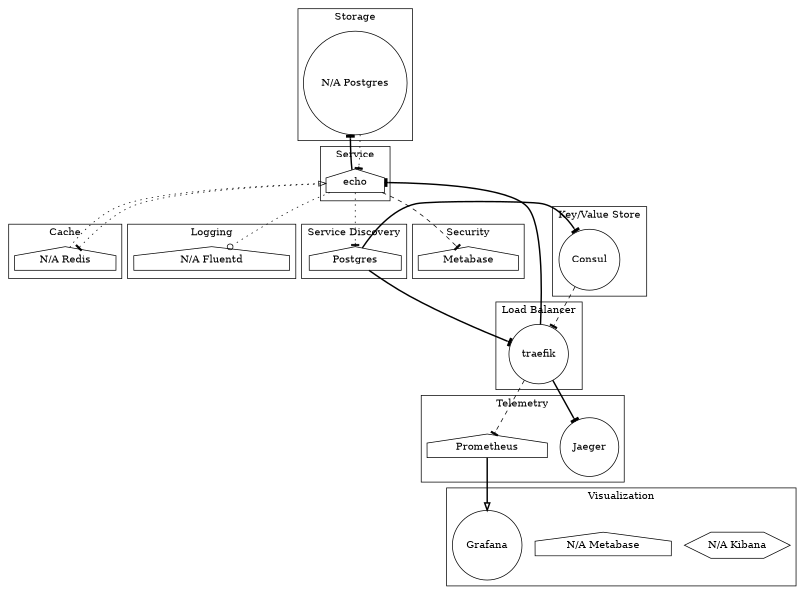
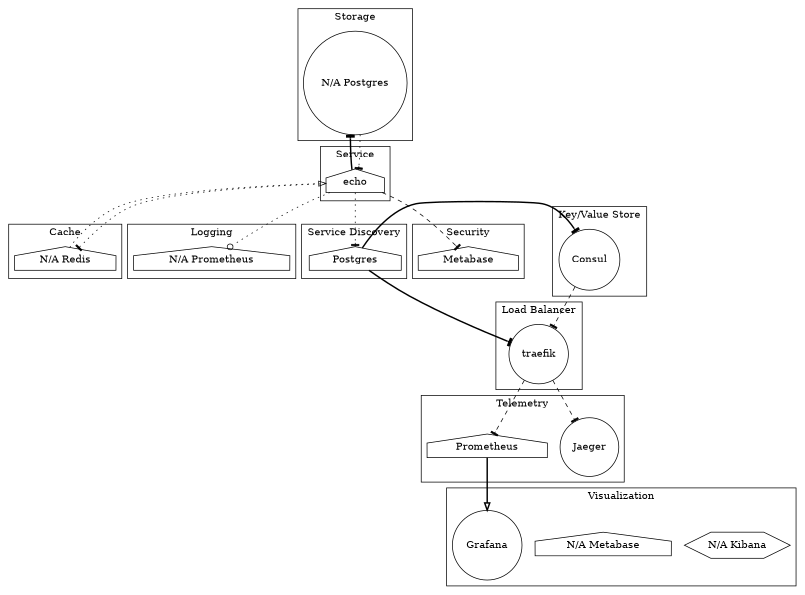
(528, 208) -> none
(212, 260) -> (212, 260)
(564, 400) -> (564, 400)
